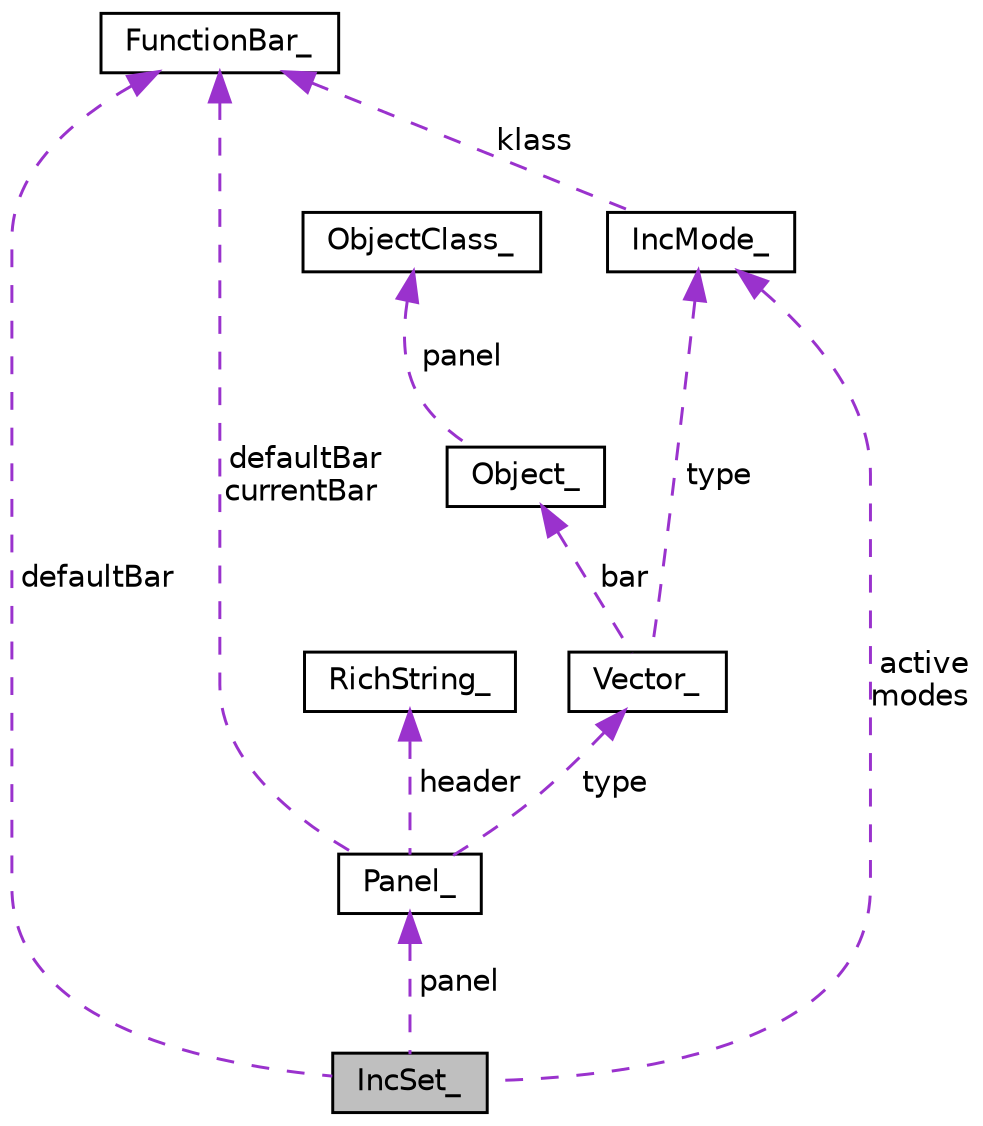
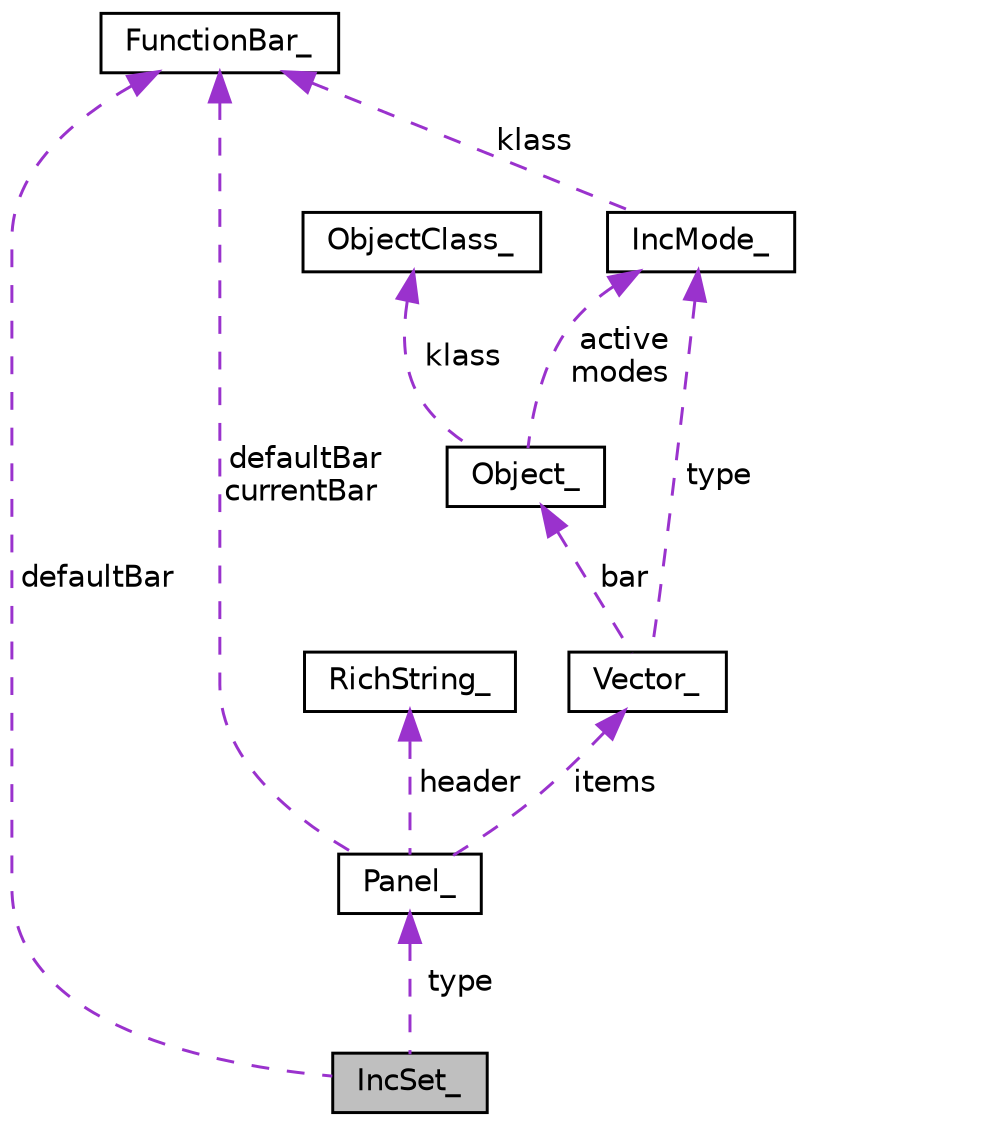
(459, 358) -> (459, 358)
(611, 784) -> (611, 784)
(870, 806) -> (552, 357)
(456, 983) -> (456, 983)
